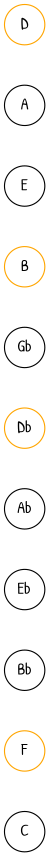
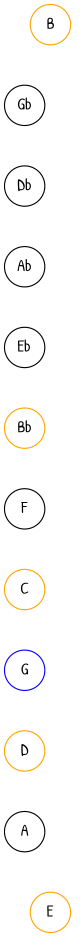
(25, 186) -> (50, 912)
(25, 428) -> (25, 186)
none -> (25, 670)
(25, 670) -> (25, 428)
(25, 751) -> (25, 509)
(25, 832) -> (25, 590)
